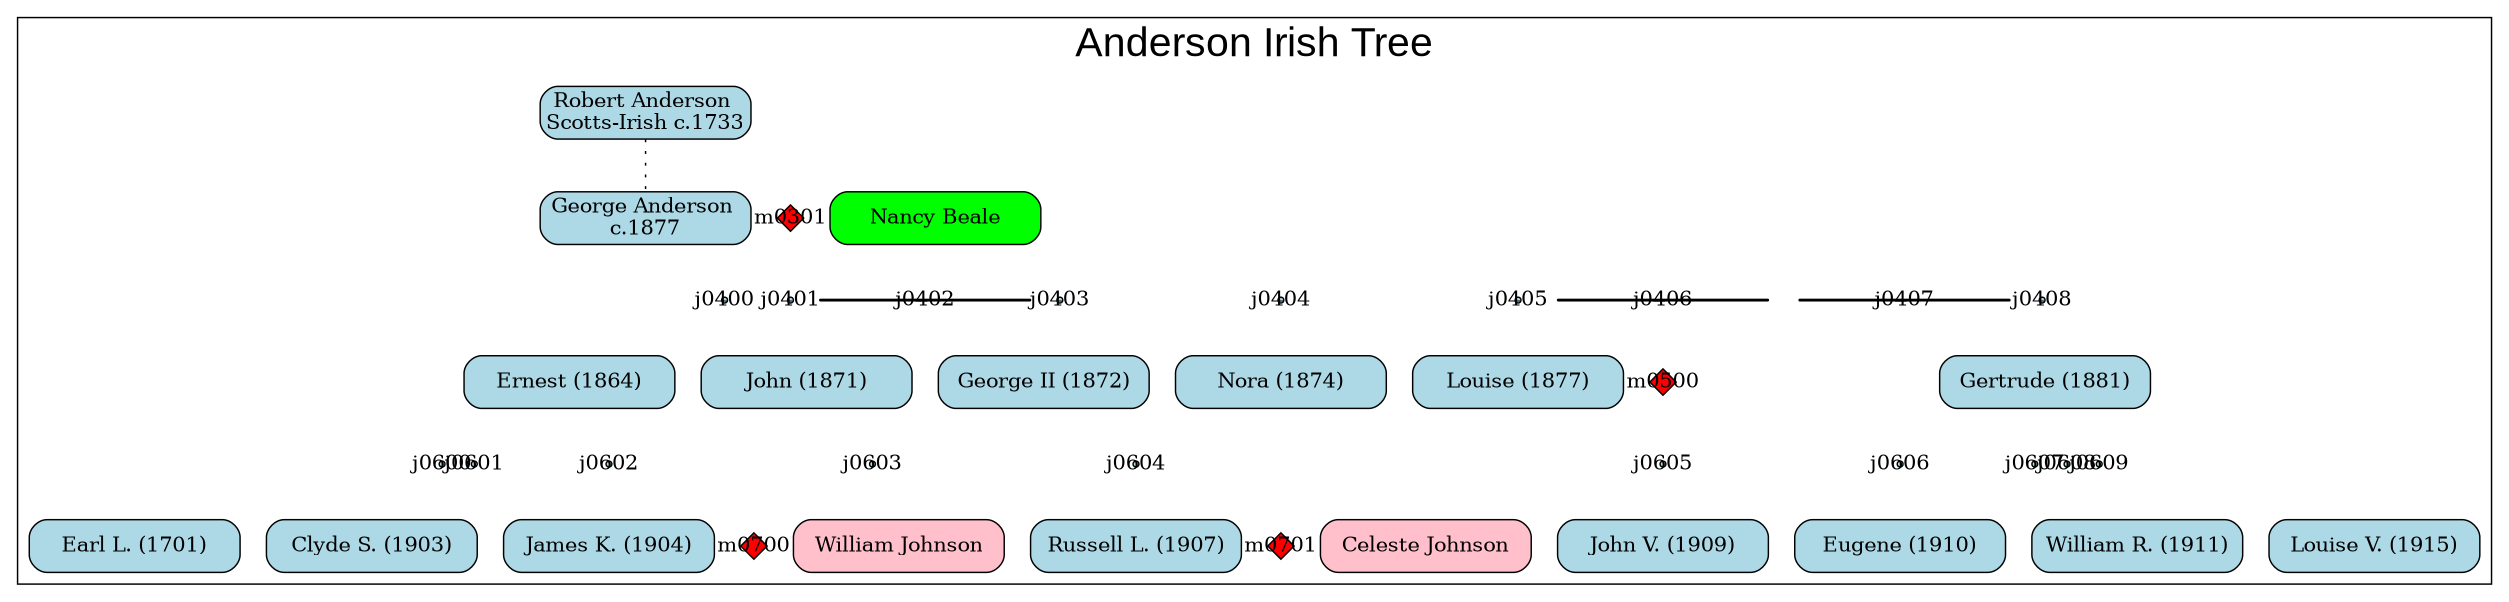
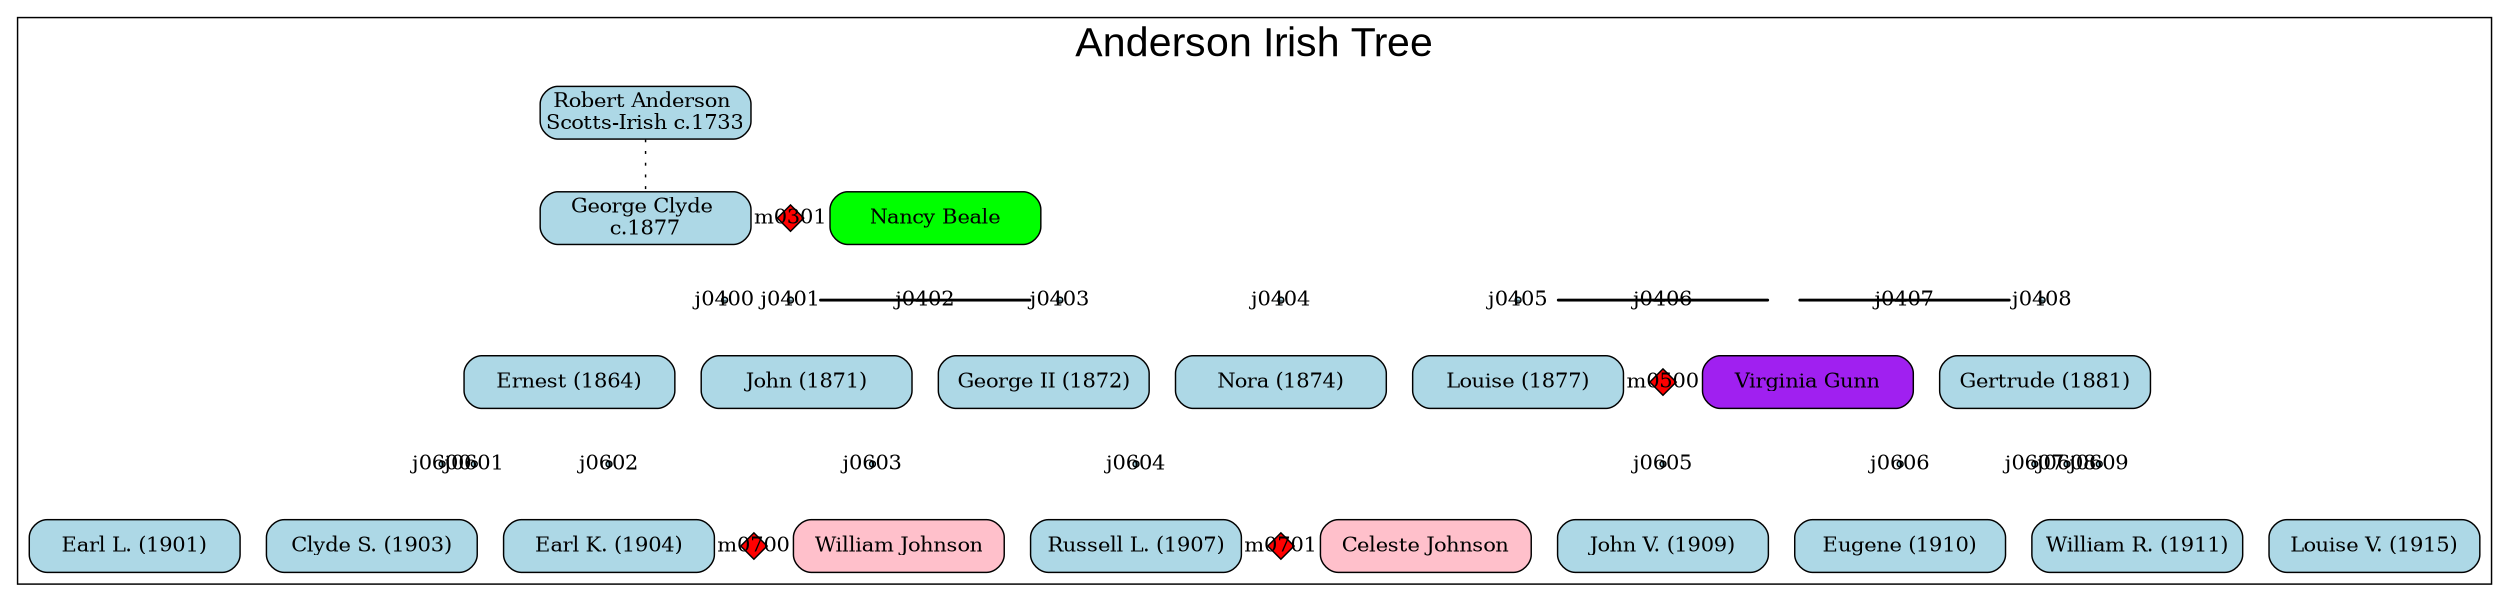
(646, 218) -> (646, 218)
none -> (1808, 382)
(135, 546) -> (135, 546)
(609, 546) -> (609, 546)
